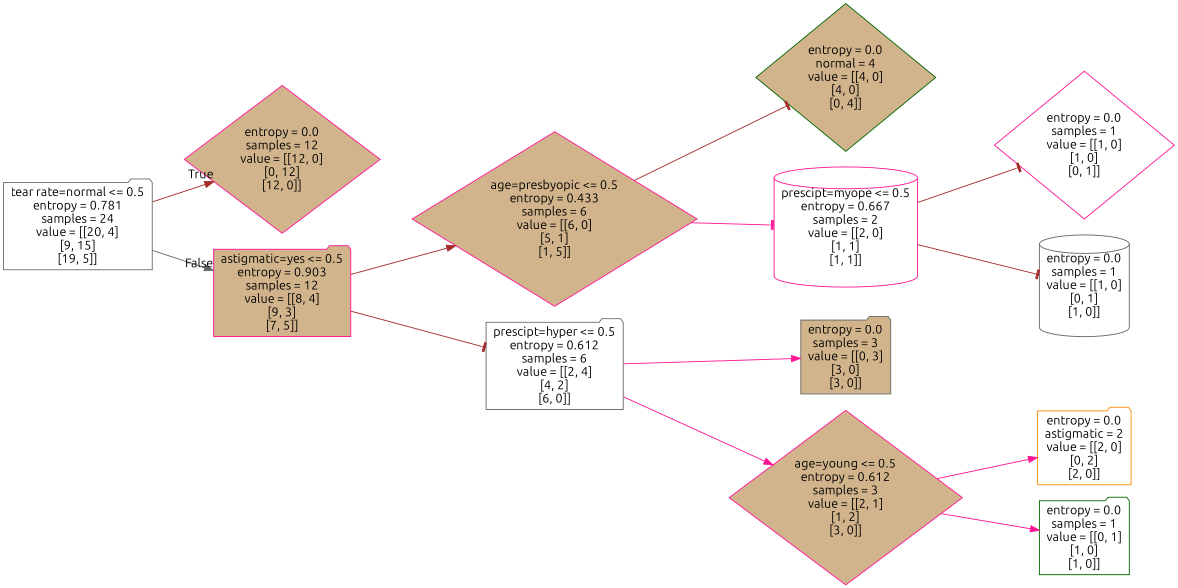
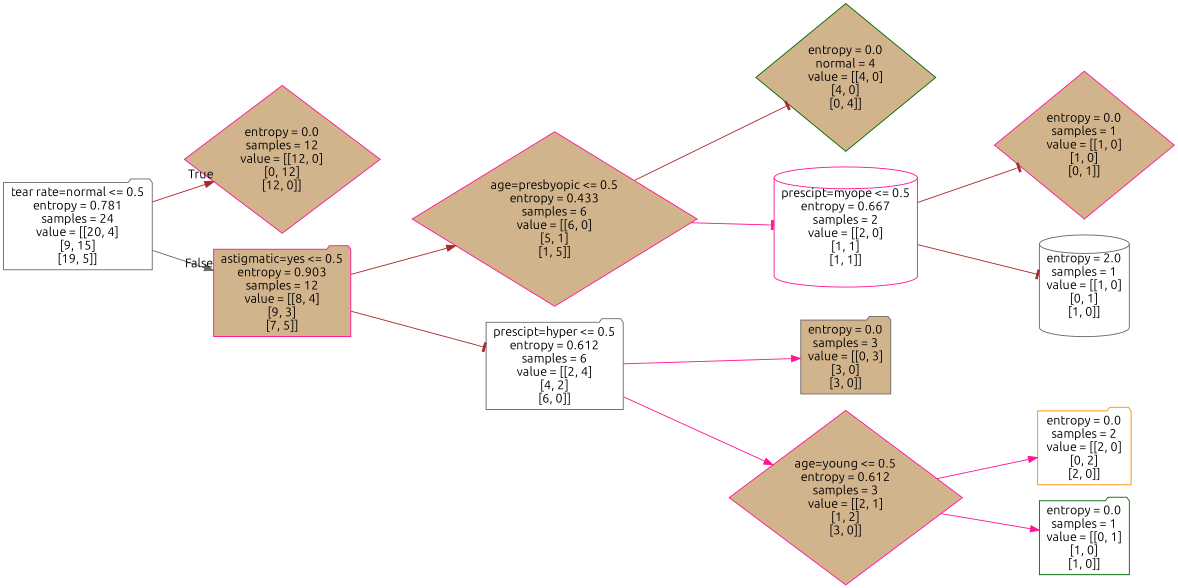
(1084, 145) -> (1084, 145)
(1084, 286) -> (1084, 286)
(1084, 448) -> (1084, 448)
